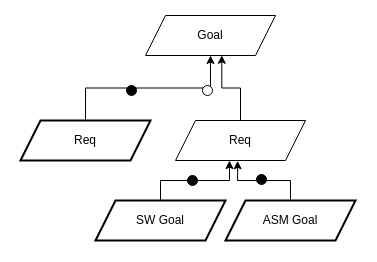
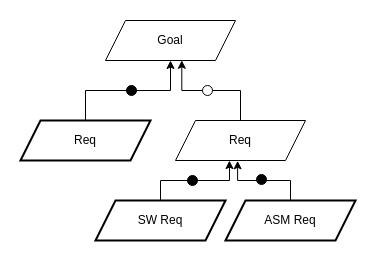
(211, 36) -> (171, 41)
(161, 221) -> (161, 221)
(291, 221) -> (291, 221)
